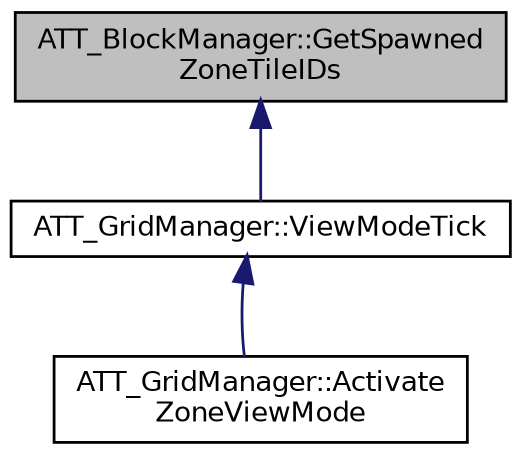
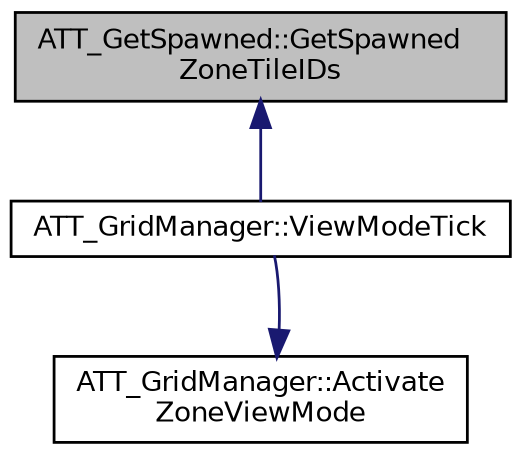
(261, 57) -> (261, 57)
(242, 320) -> (279, 292)
